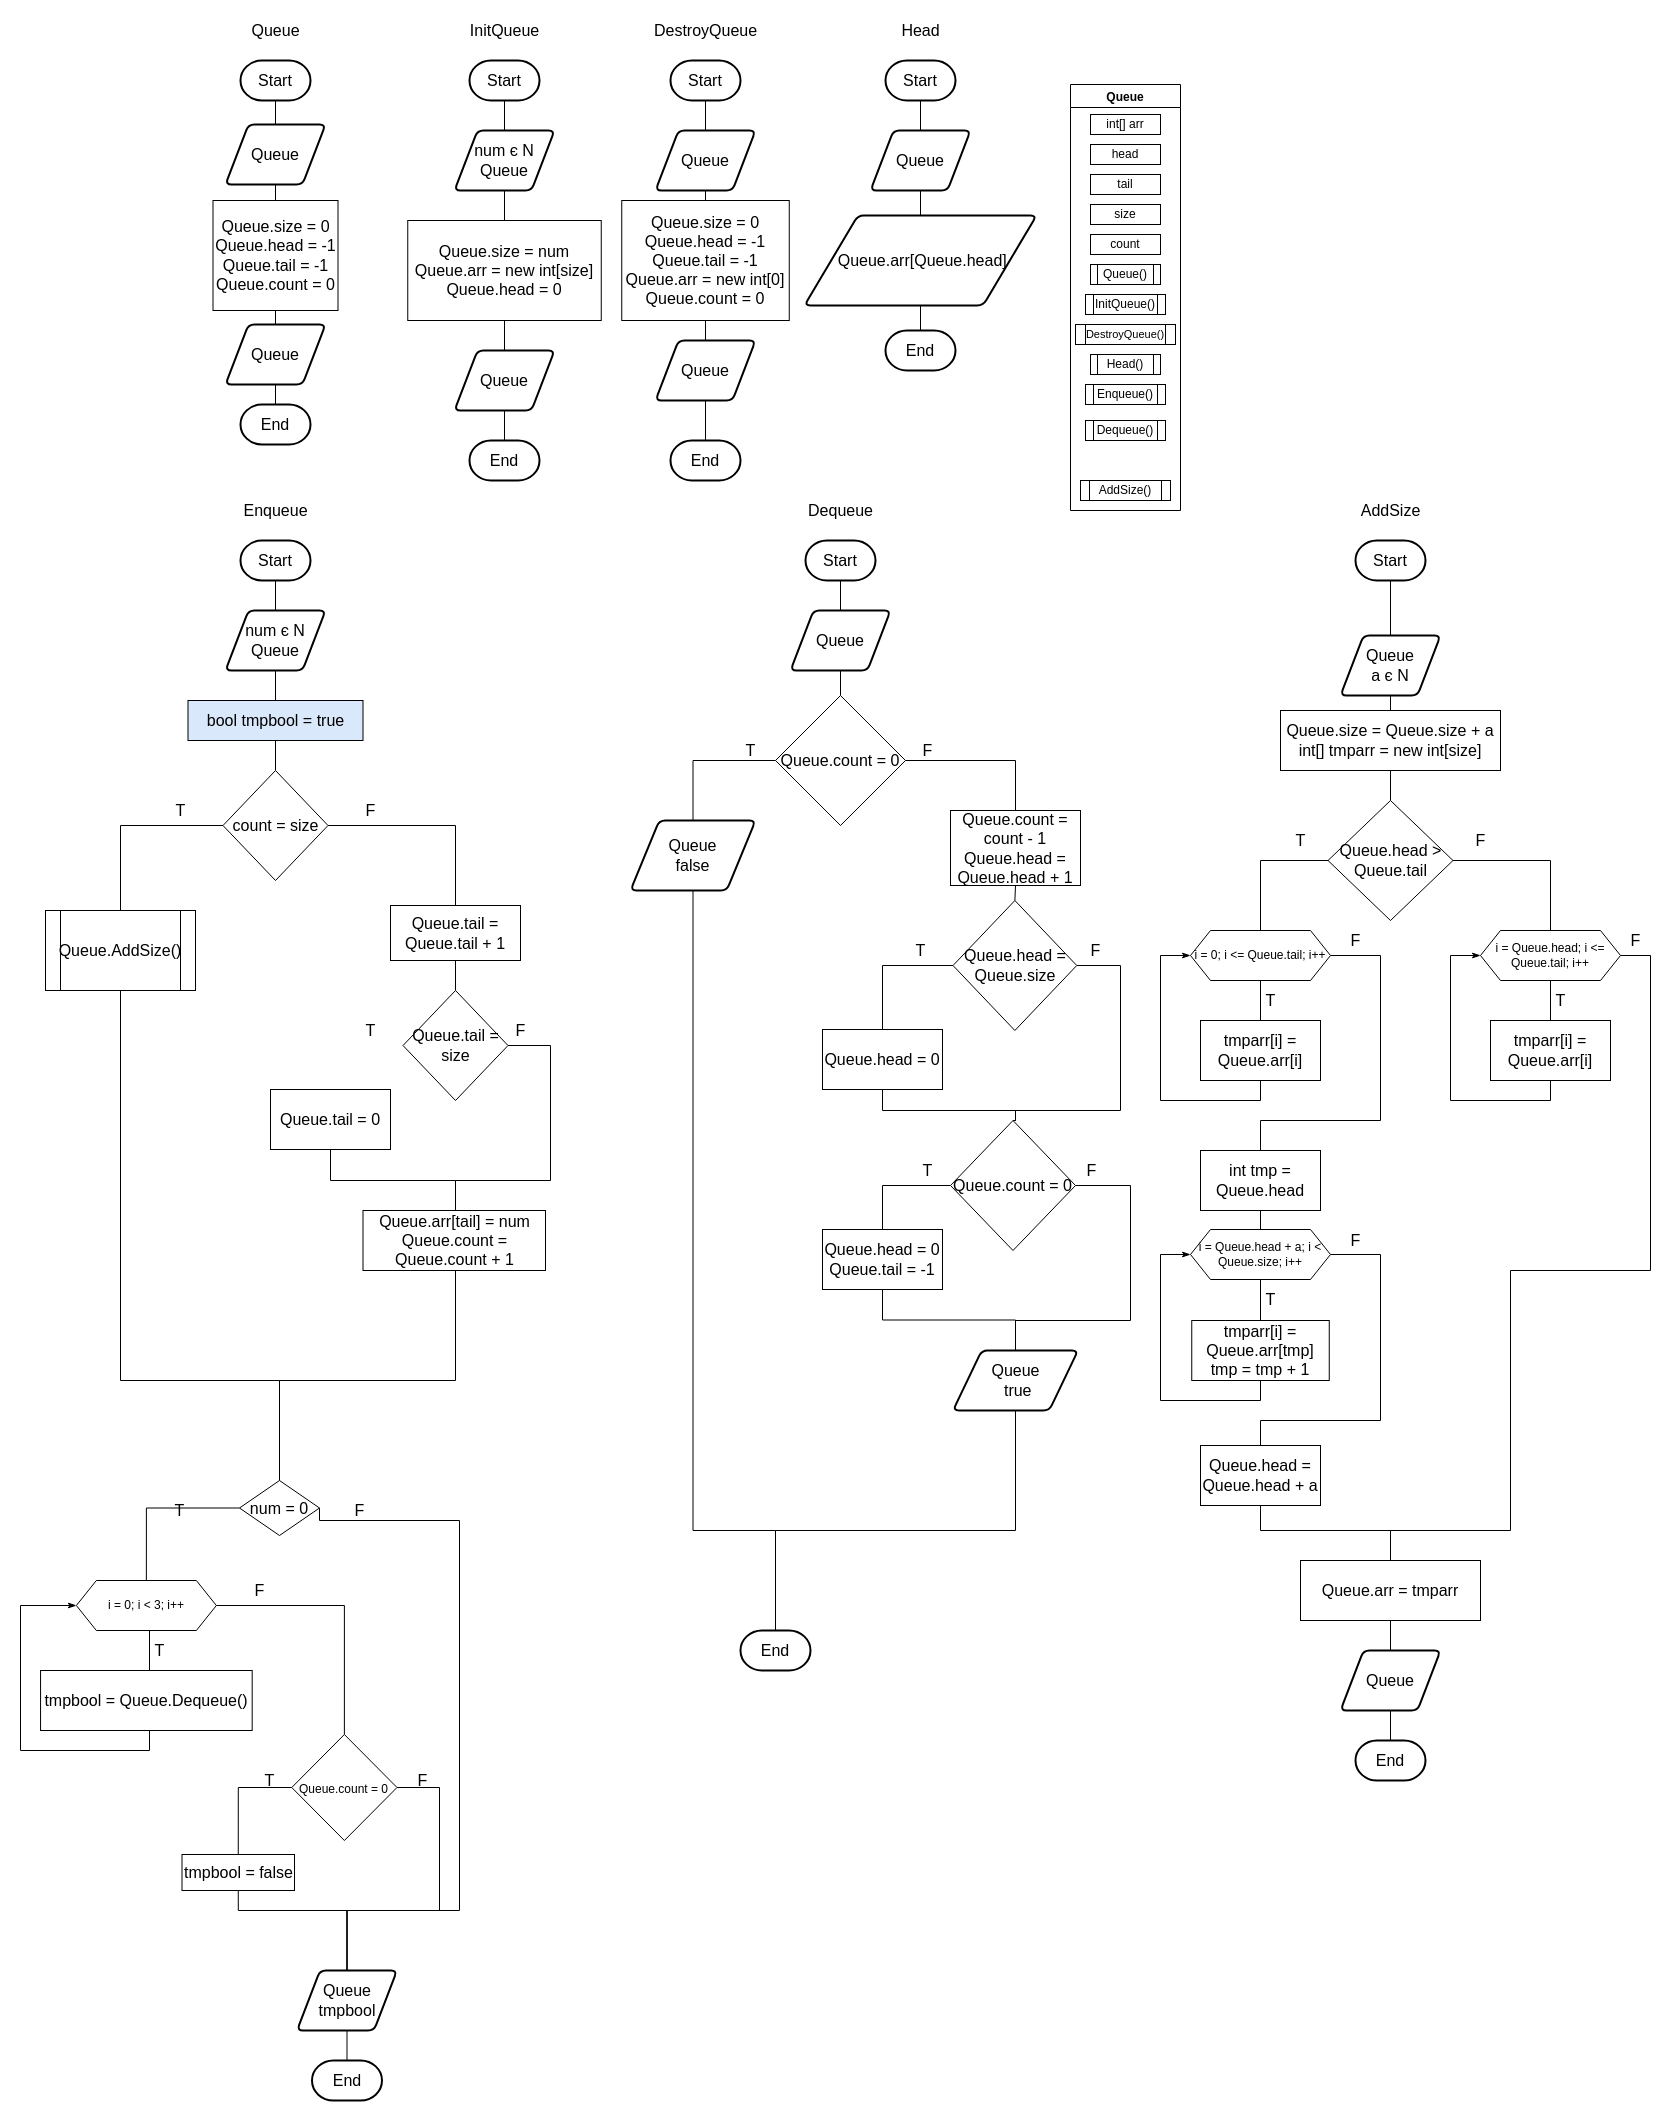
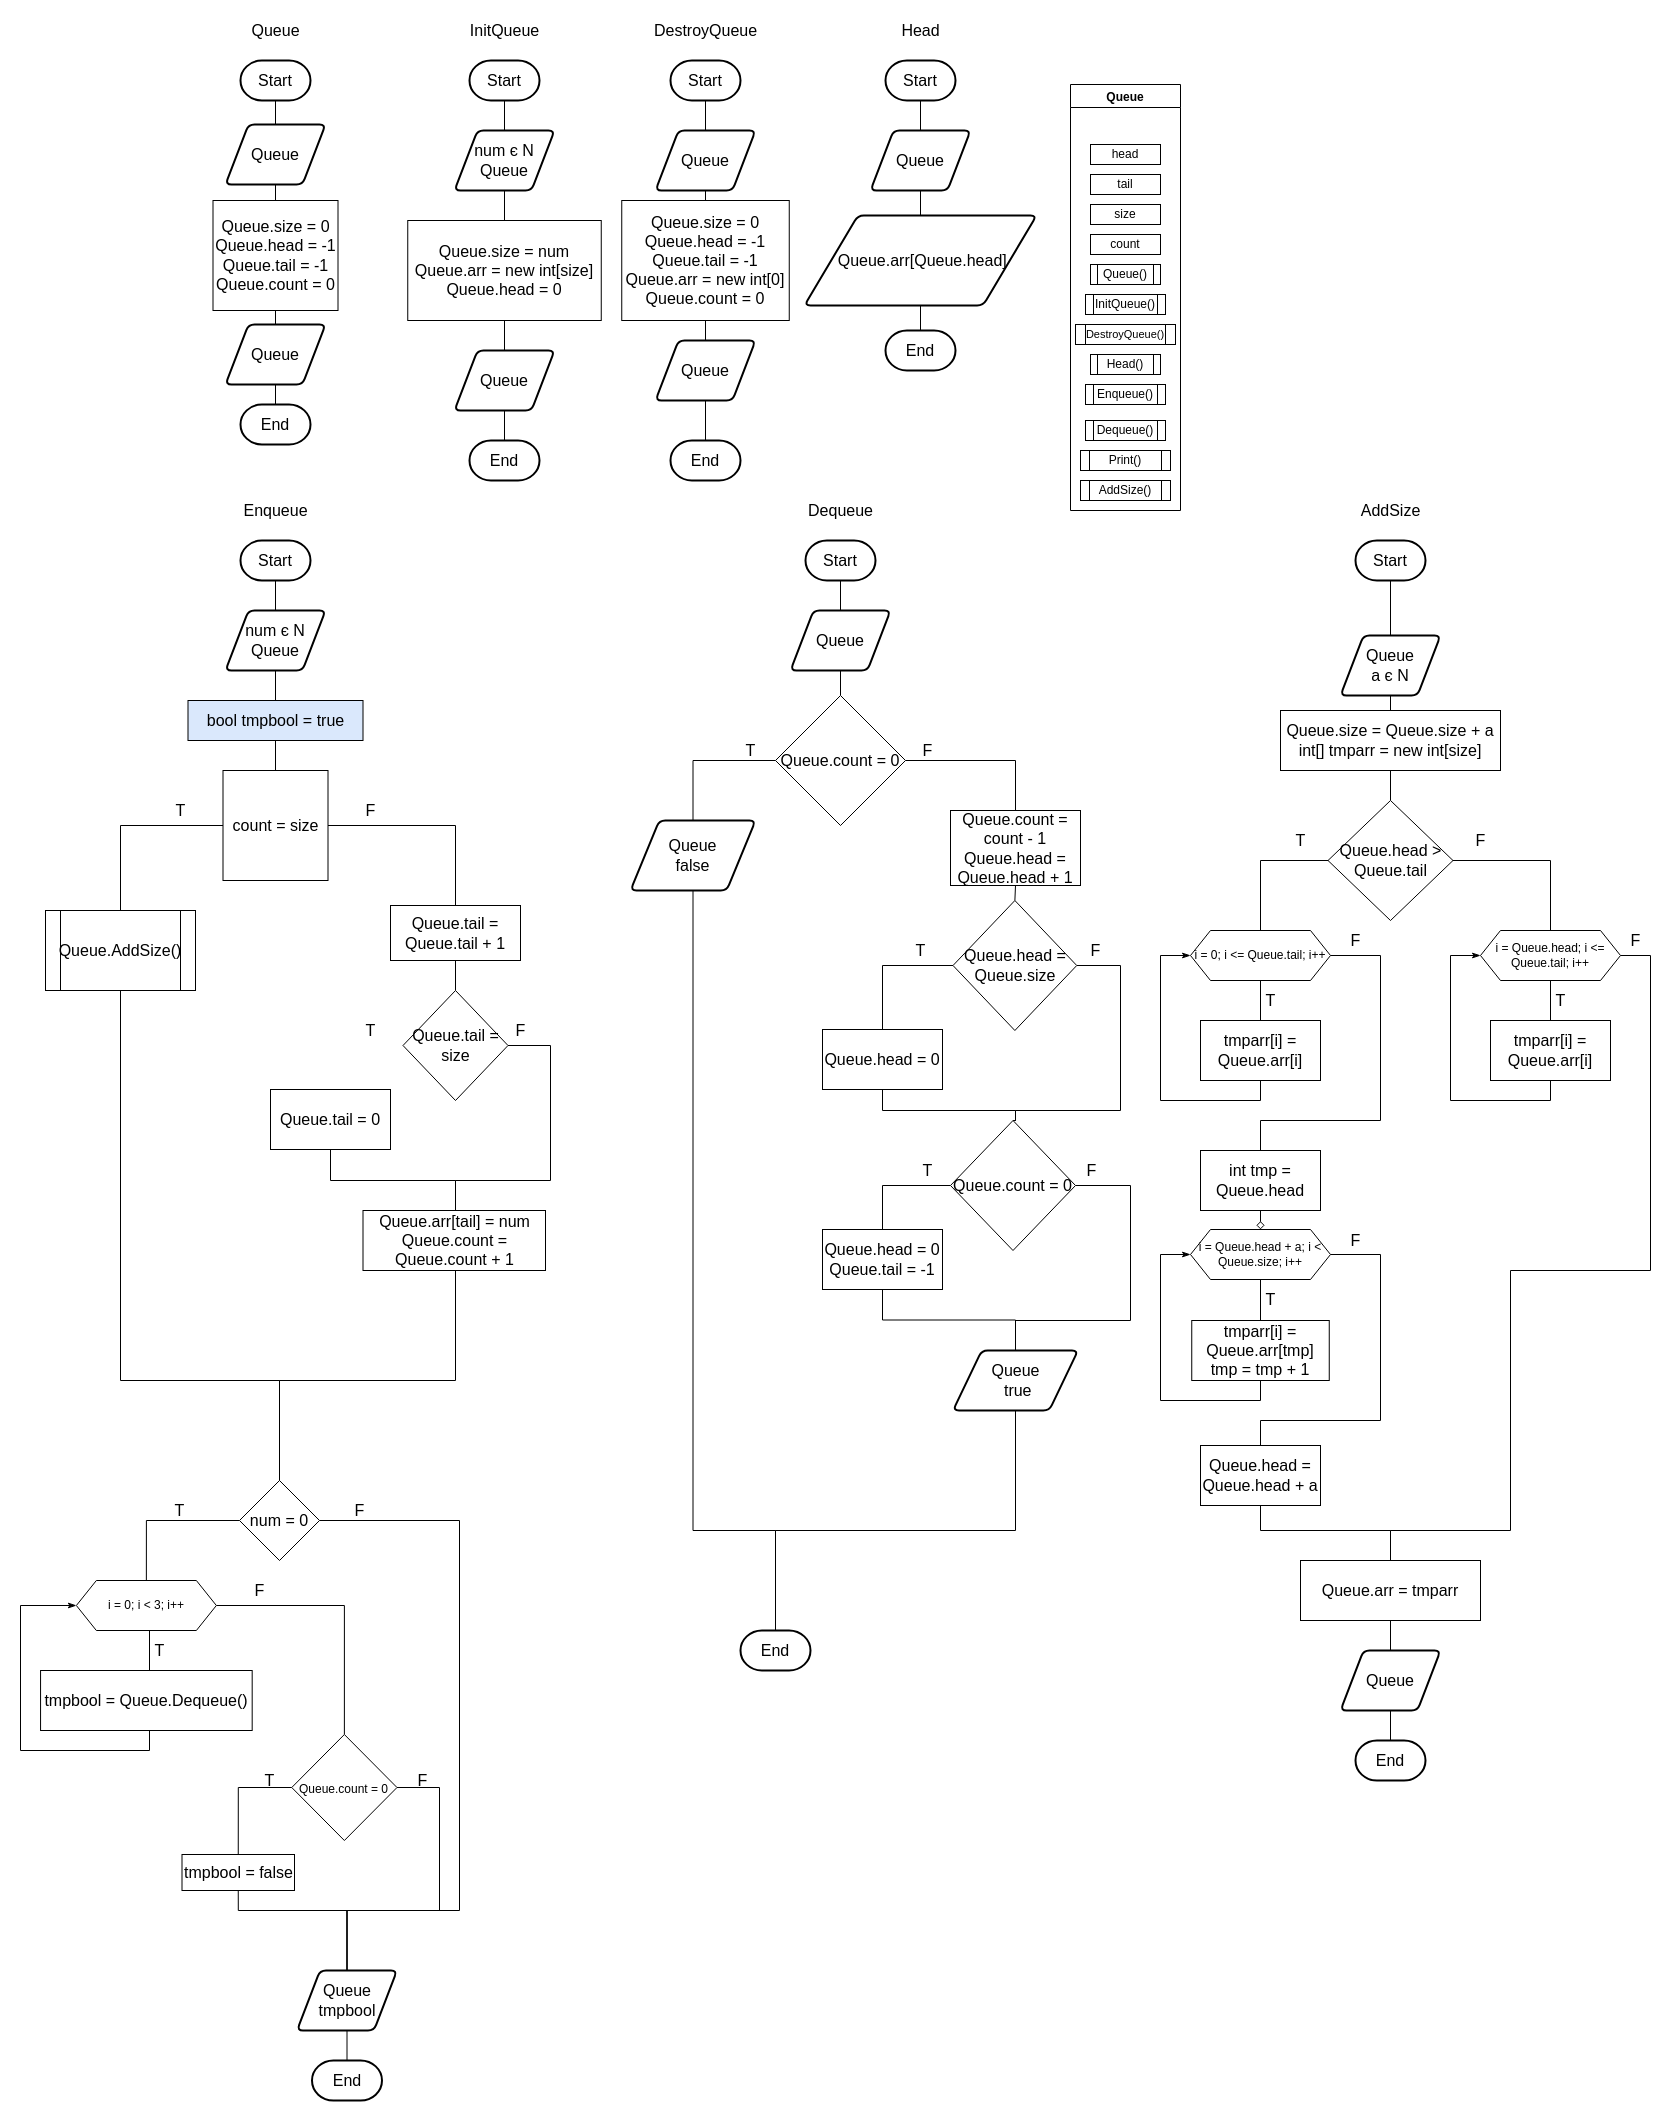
(1126, 125) -> none
none -> (1126, 461)
(276, 826) -> (276, 826)
(1261, 1224) -> (1261, 1221)
(280, 1508) -> (280, 1521)
